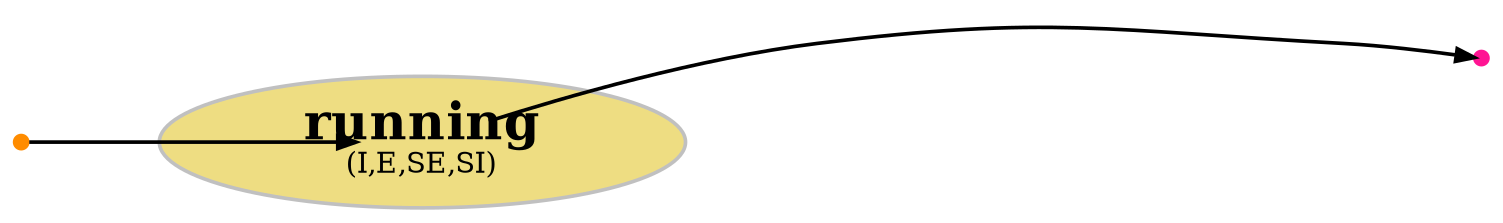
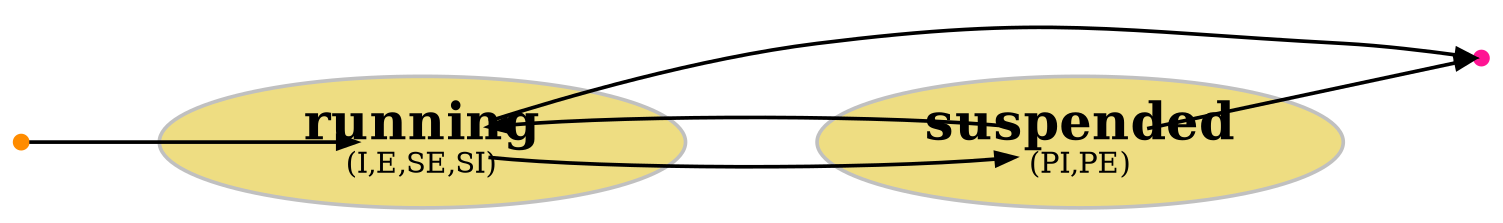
none -> (1080, 142)
